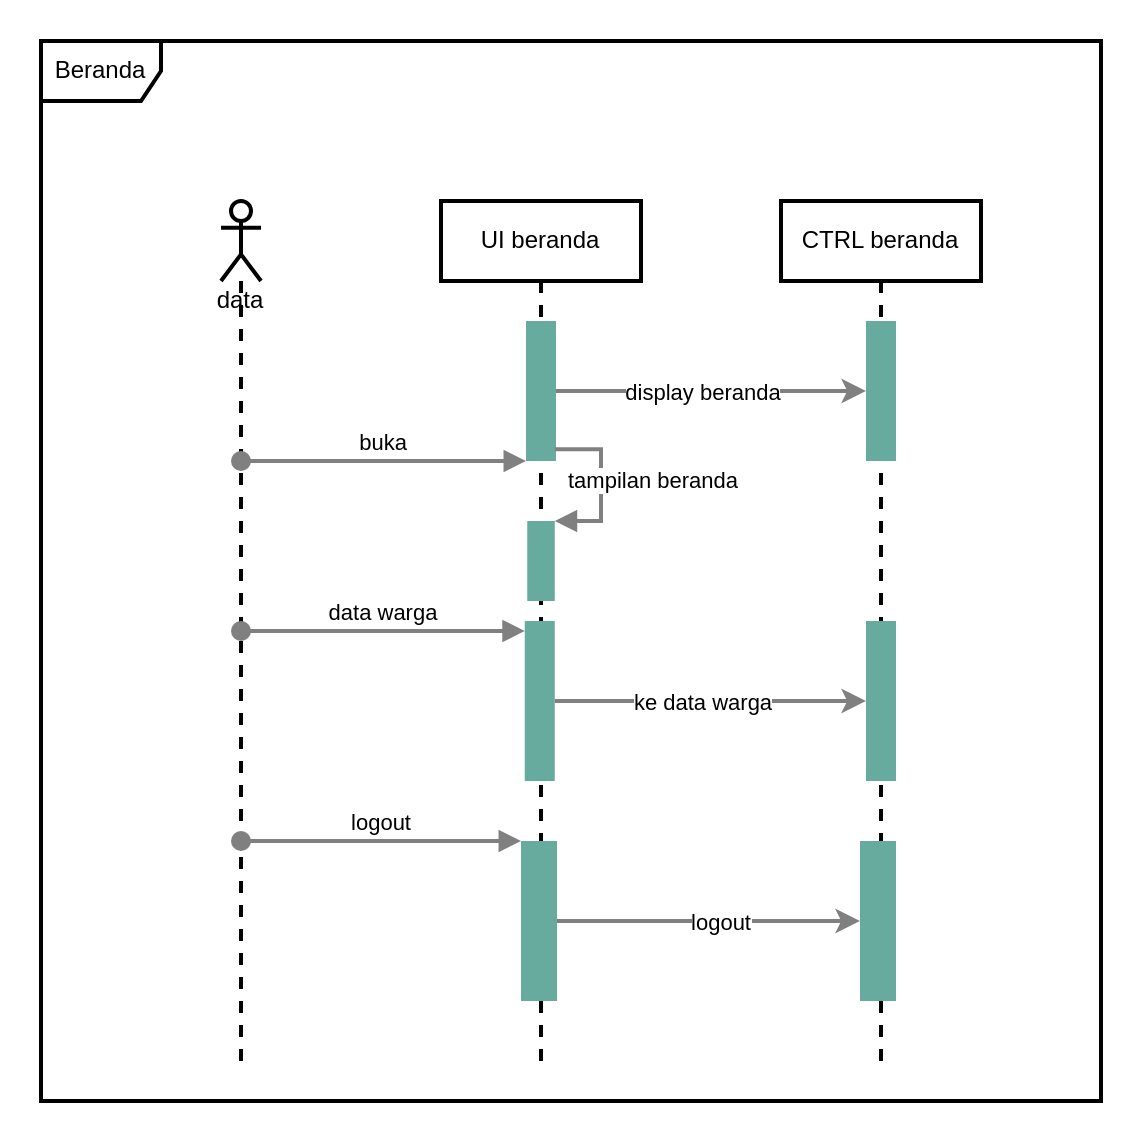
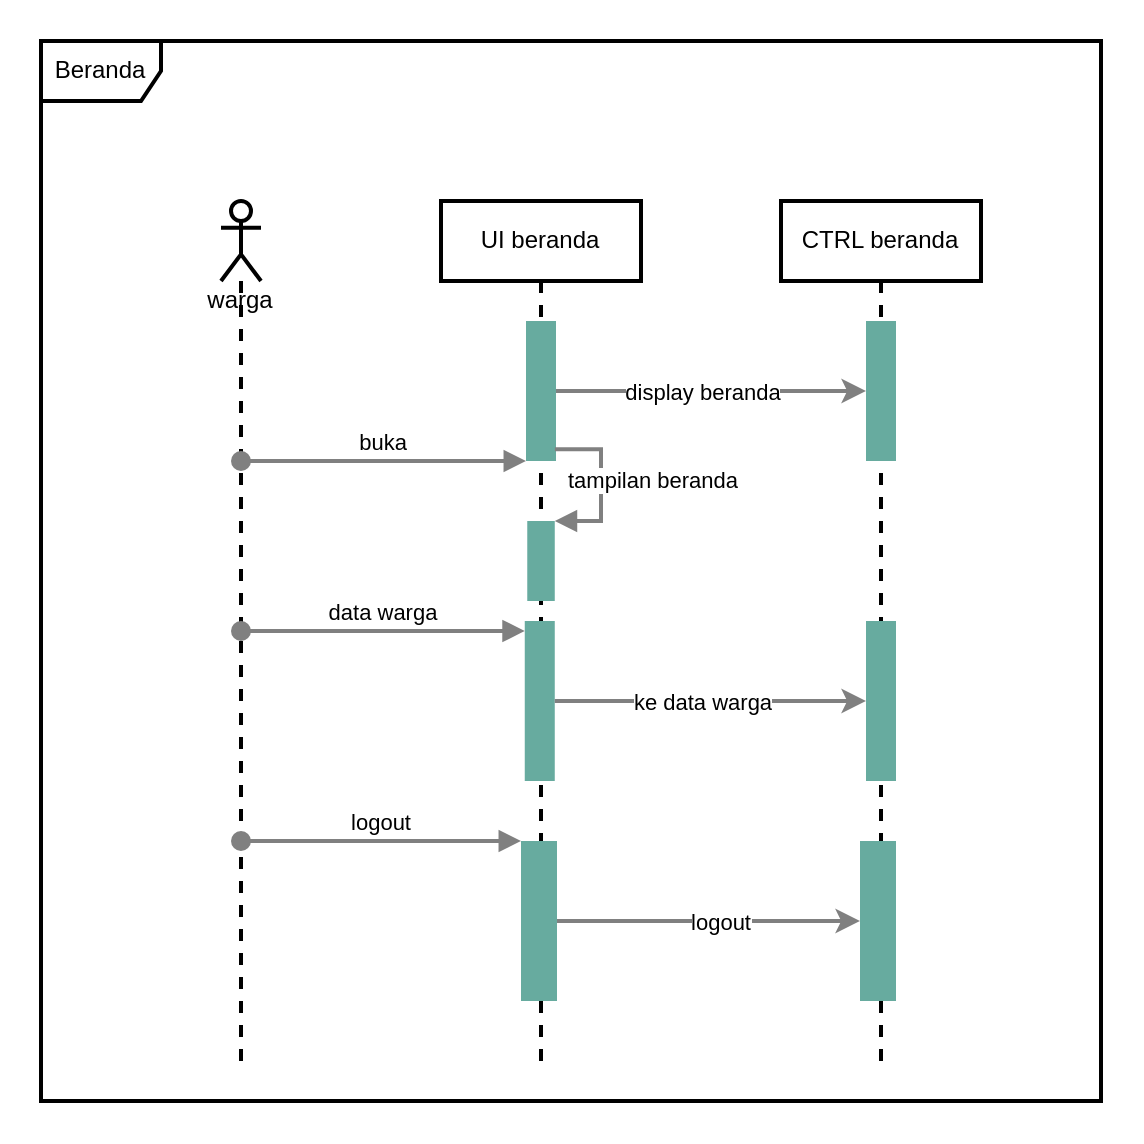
(241, 301) -> (241, 301)
